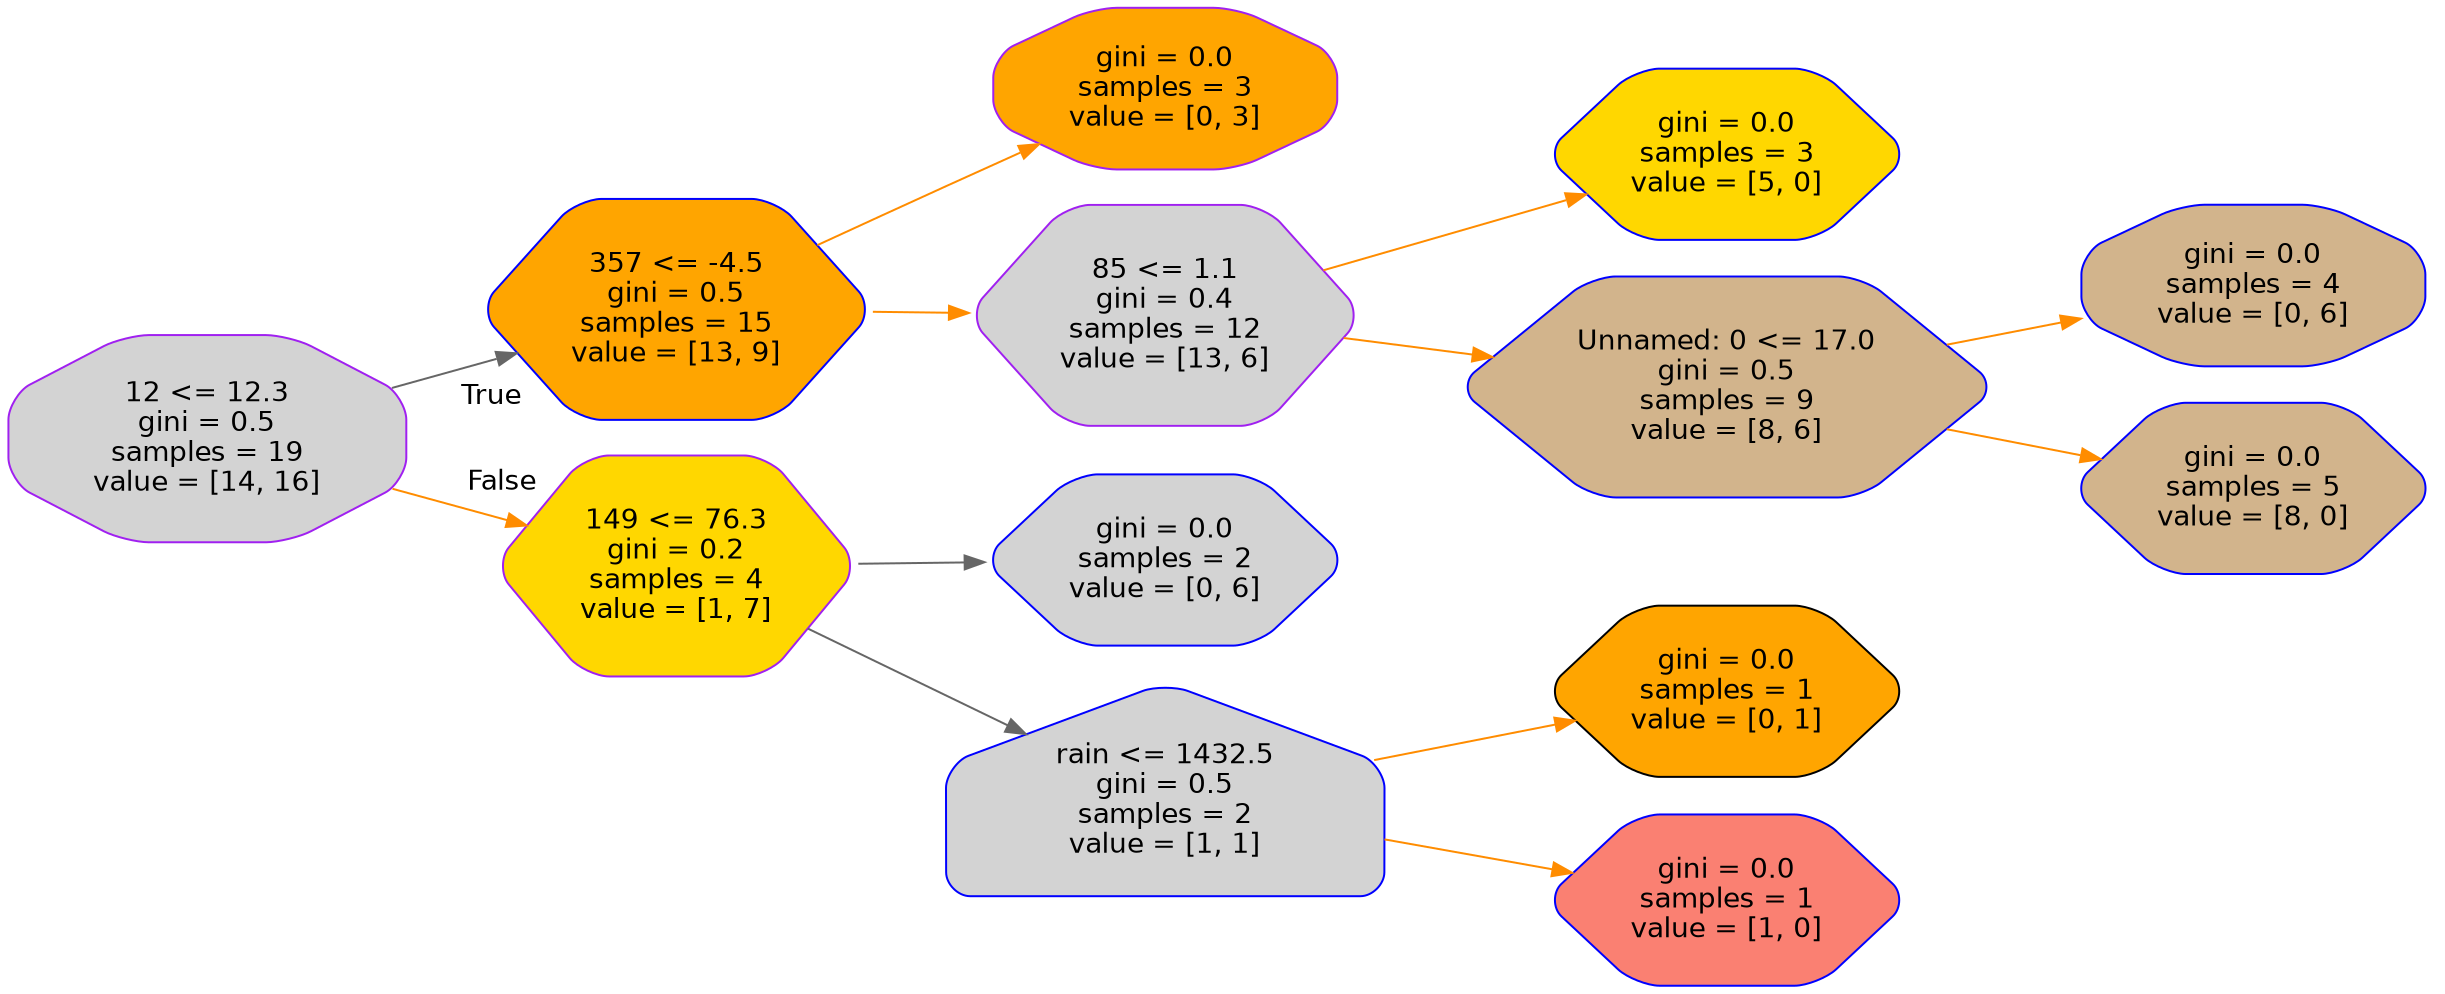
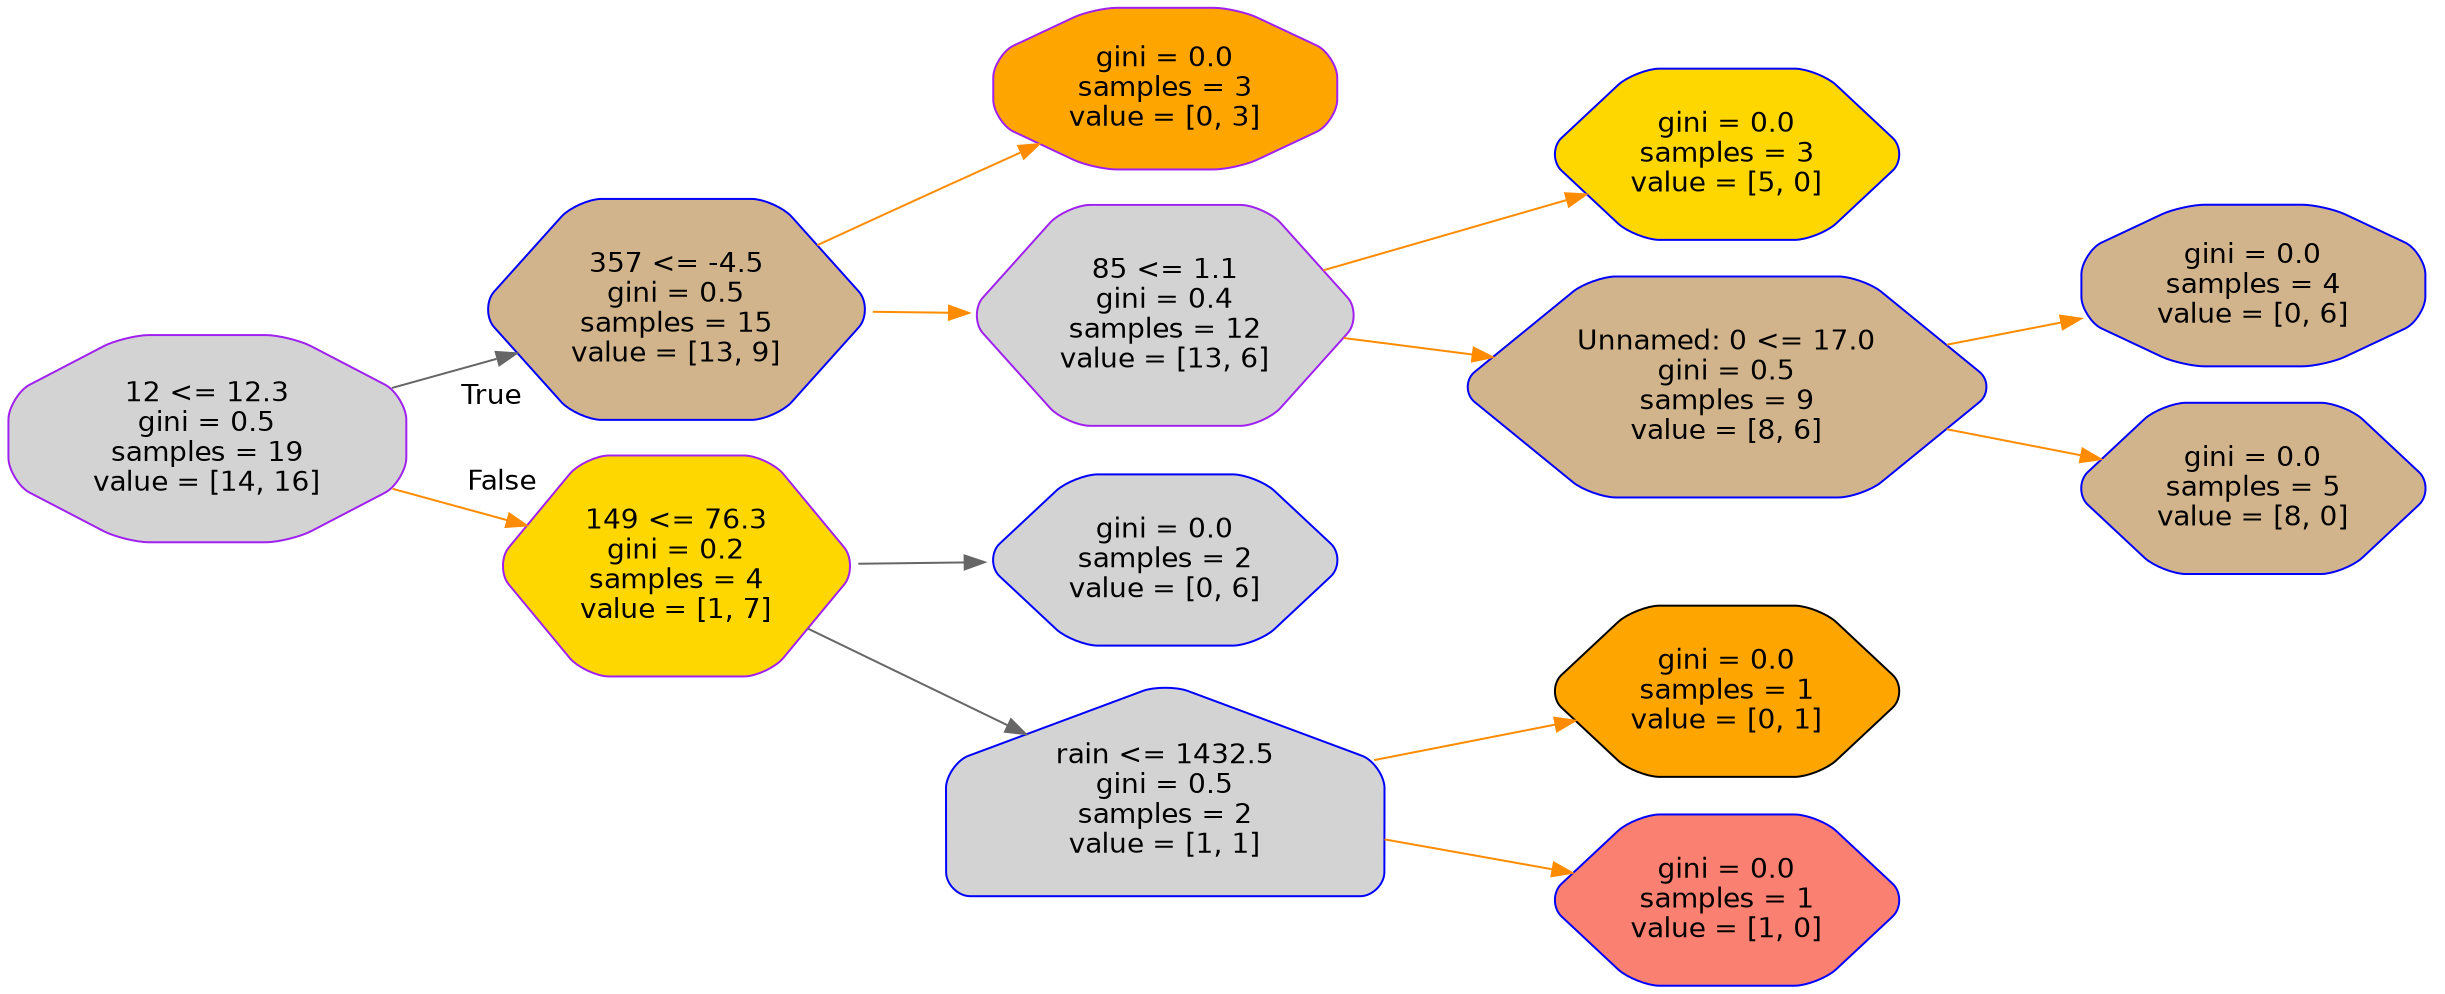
(677, 309) -> (677, 309)
